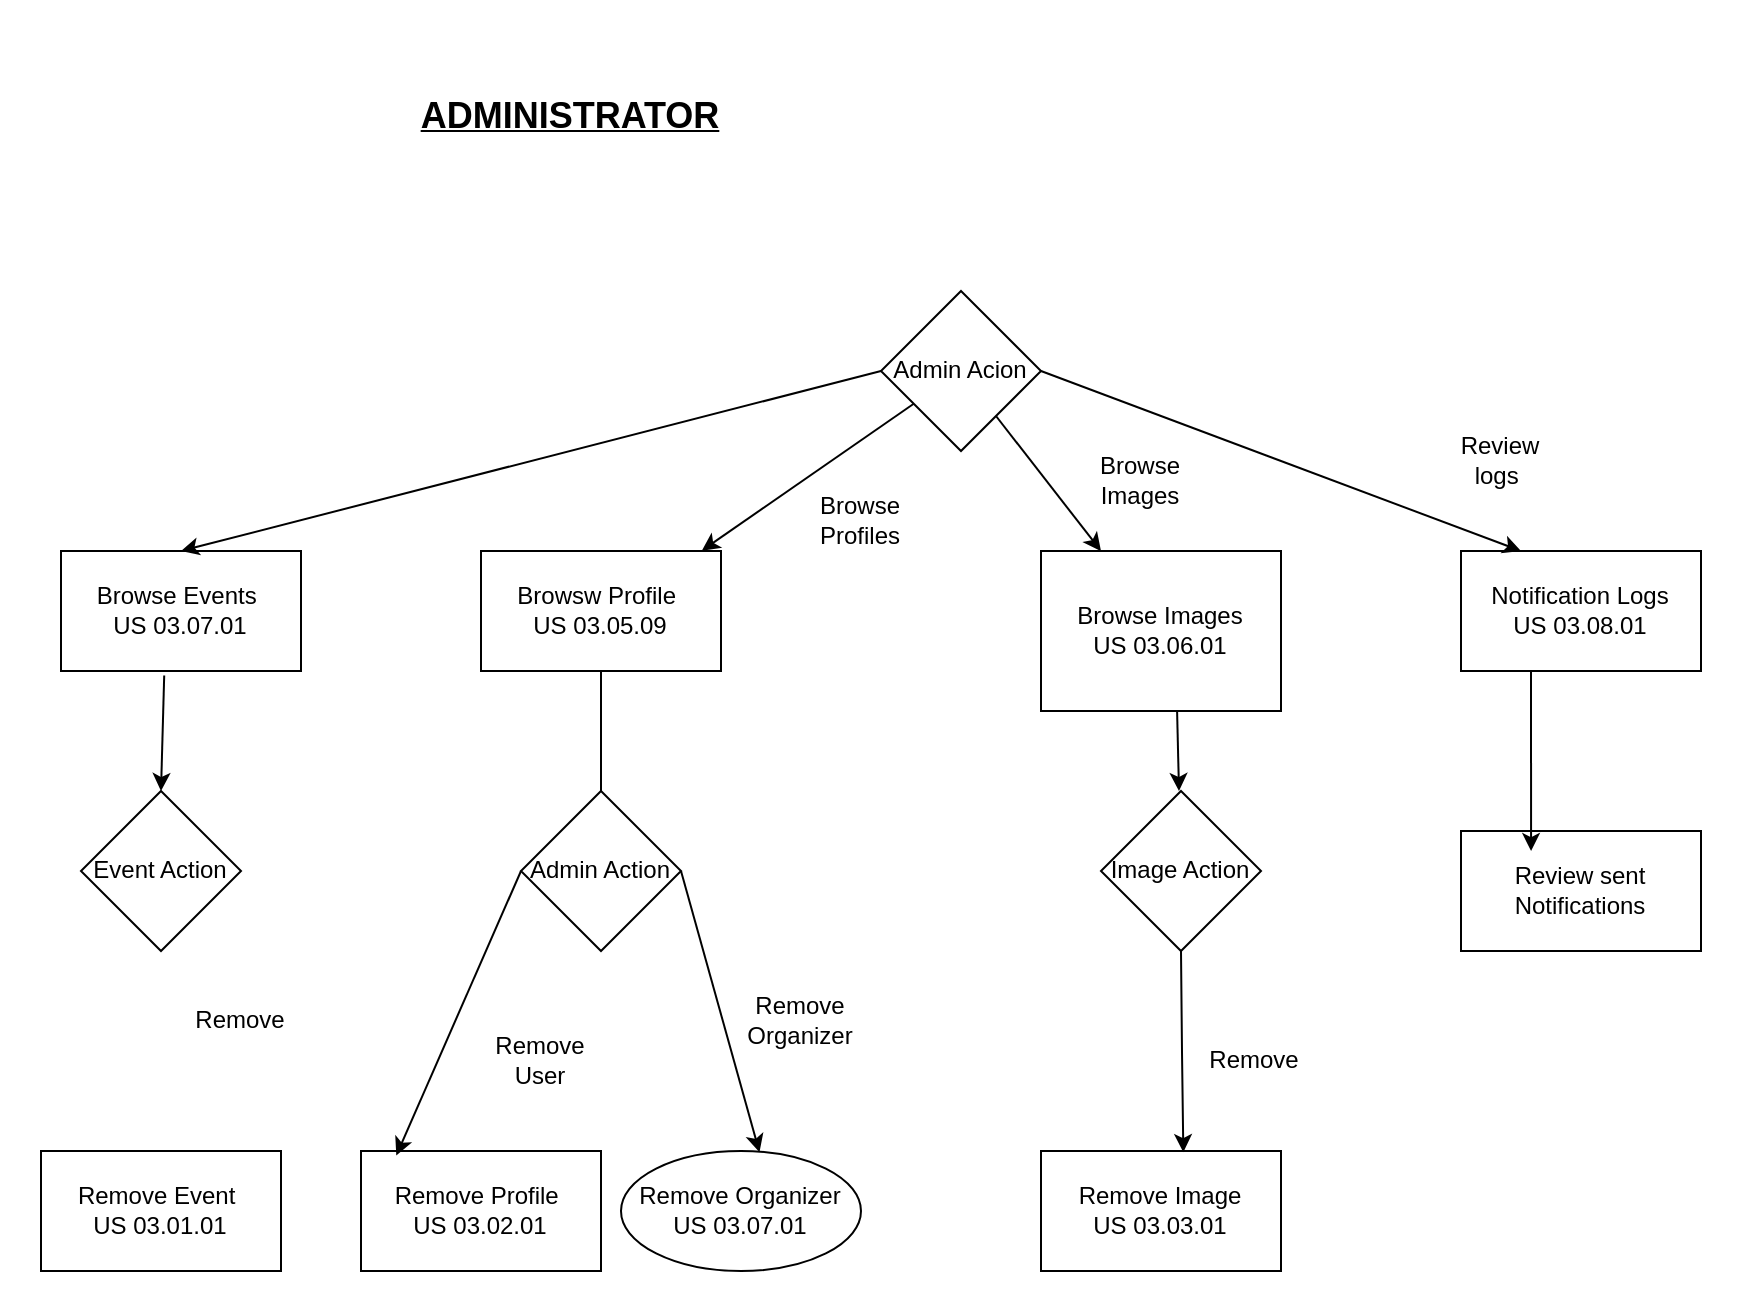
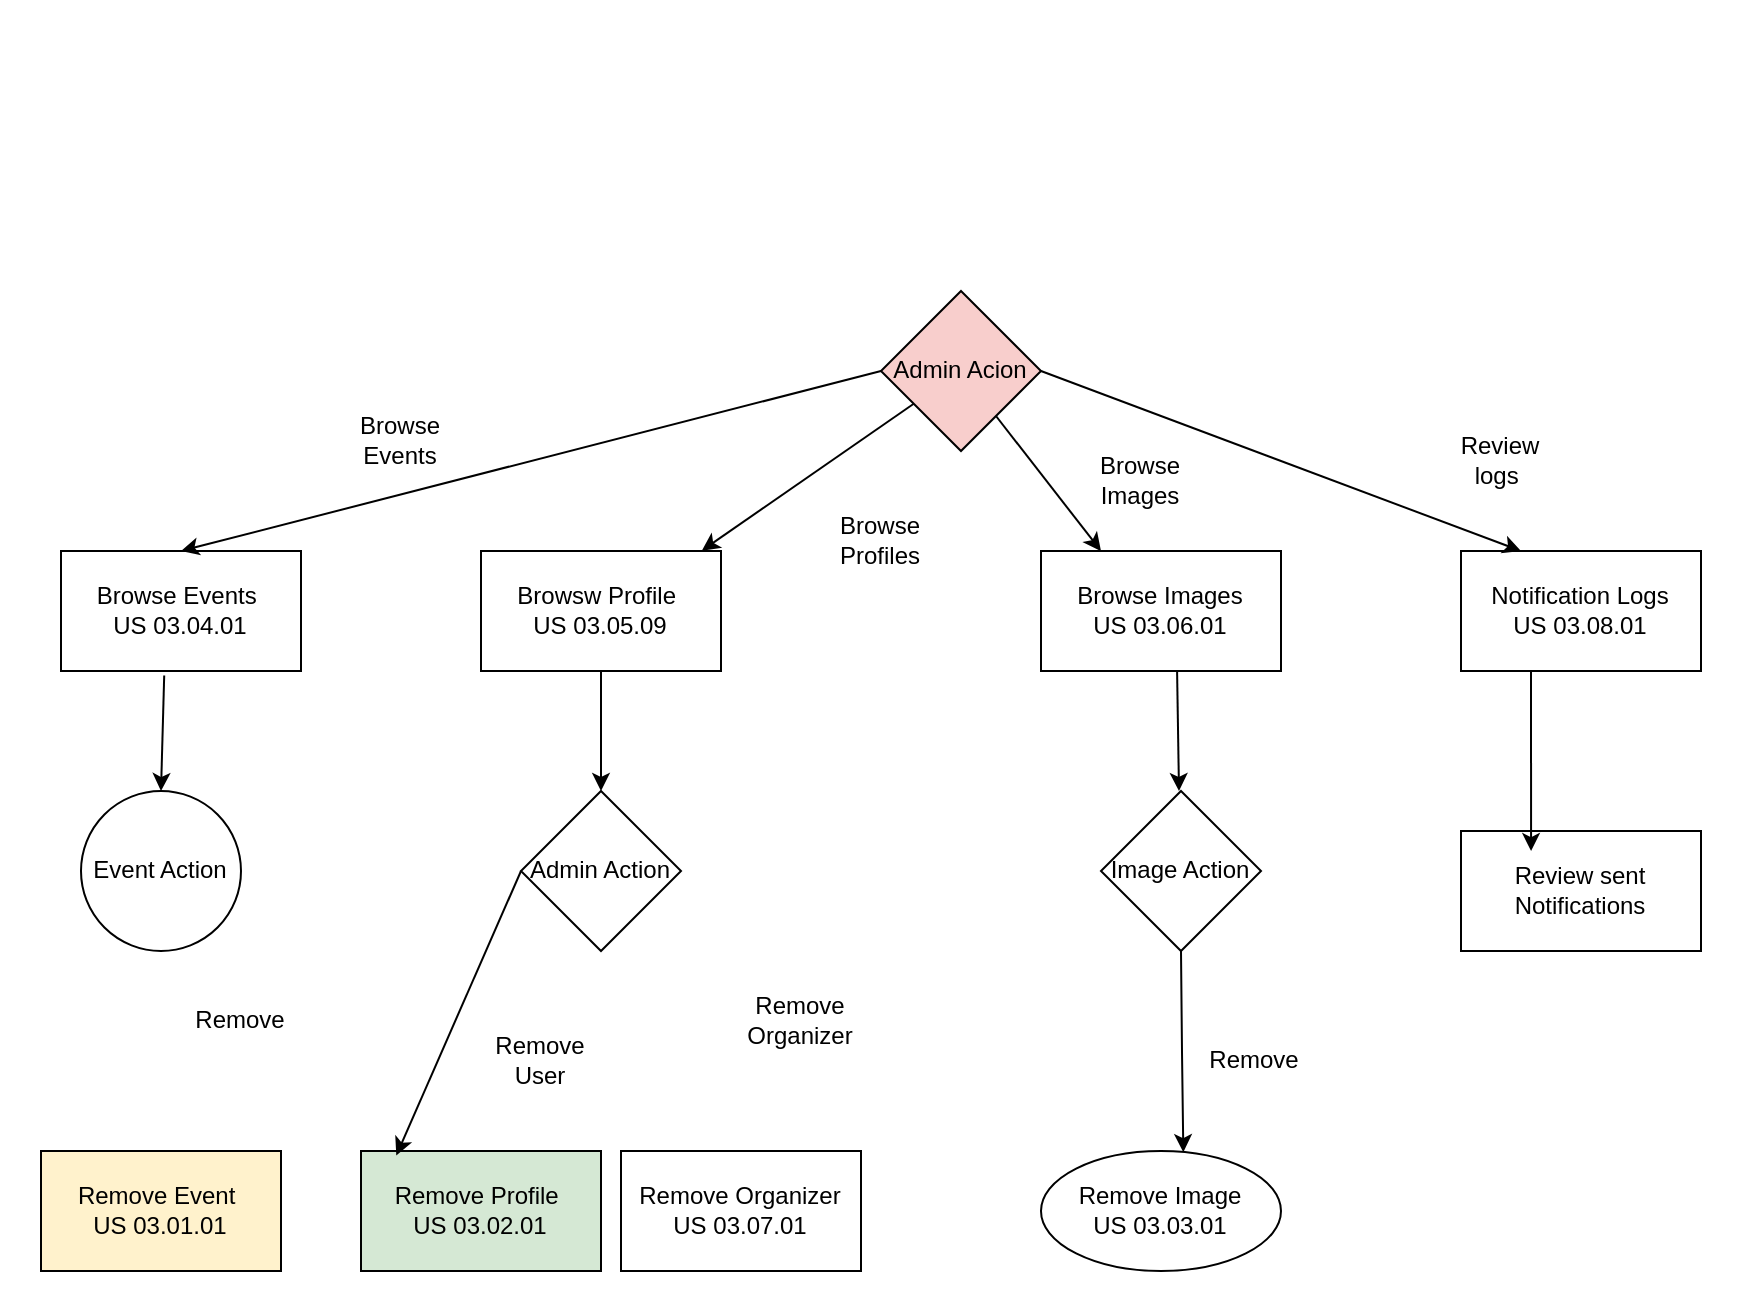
(571, 116) -> none
(961, 371) -> (961, 371)
none -> (401, 441)
(861, 521) -> (881, 541)
(181, 611) -> (181, 611)
(1161, 631) -> (1161, 611)
(601, 781) -> (601, 776)
(161, 871) -> (161, 871)
(718, 1005) -> none
(161, 1211) -> (161, 1211)
(481, 1211) -> (481, 1211)
(741, 1211) -> (741, 1211)
(1161, 1211) -> (1161, 1211)
